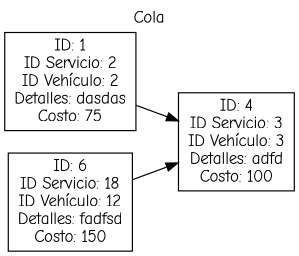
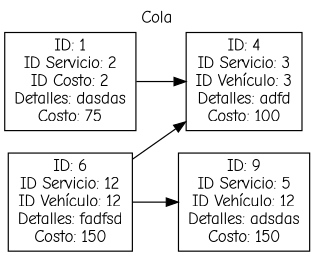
(70, 81) -> (70, 81)
(70, 184) -> (70, 184)
none -> (244, 202)
